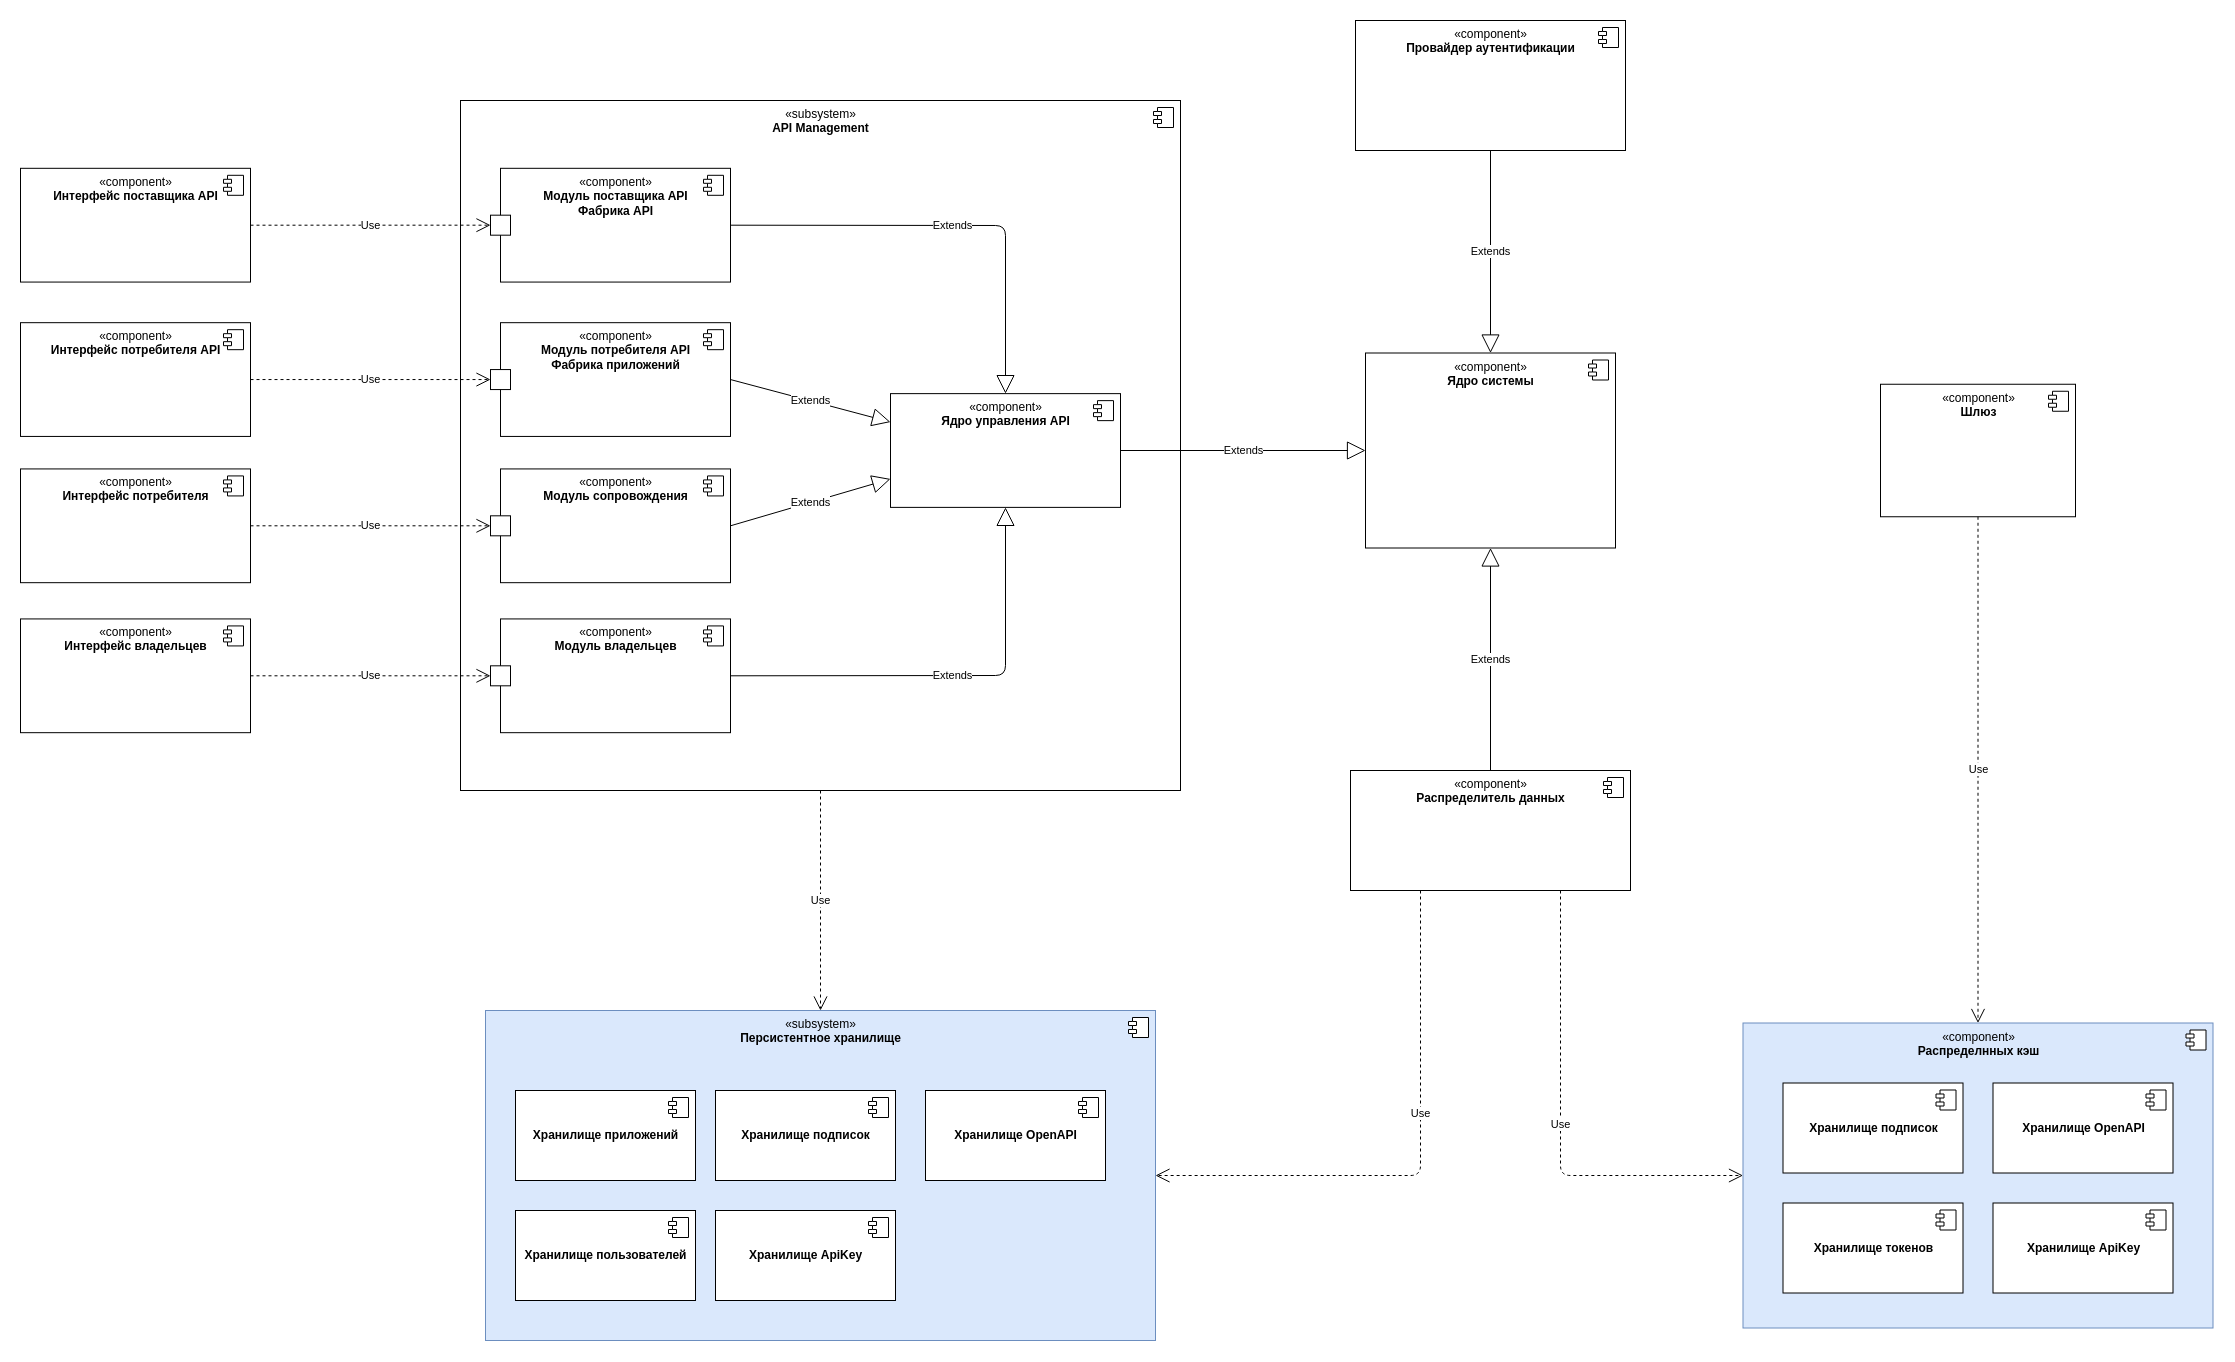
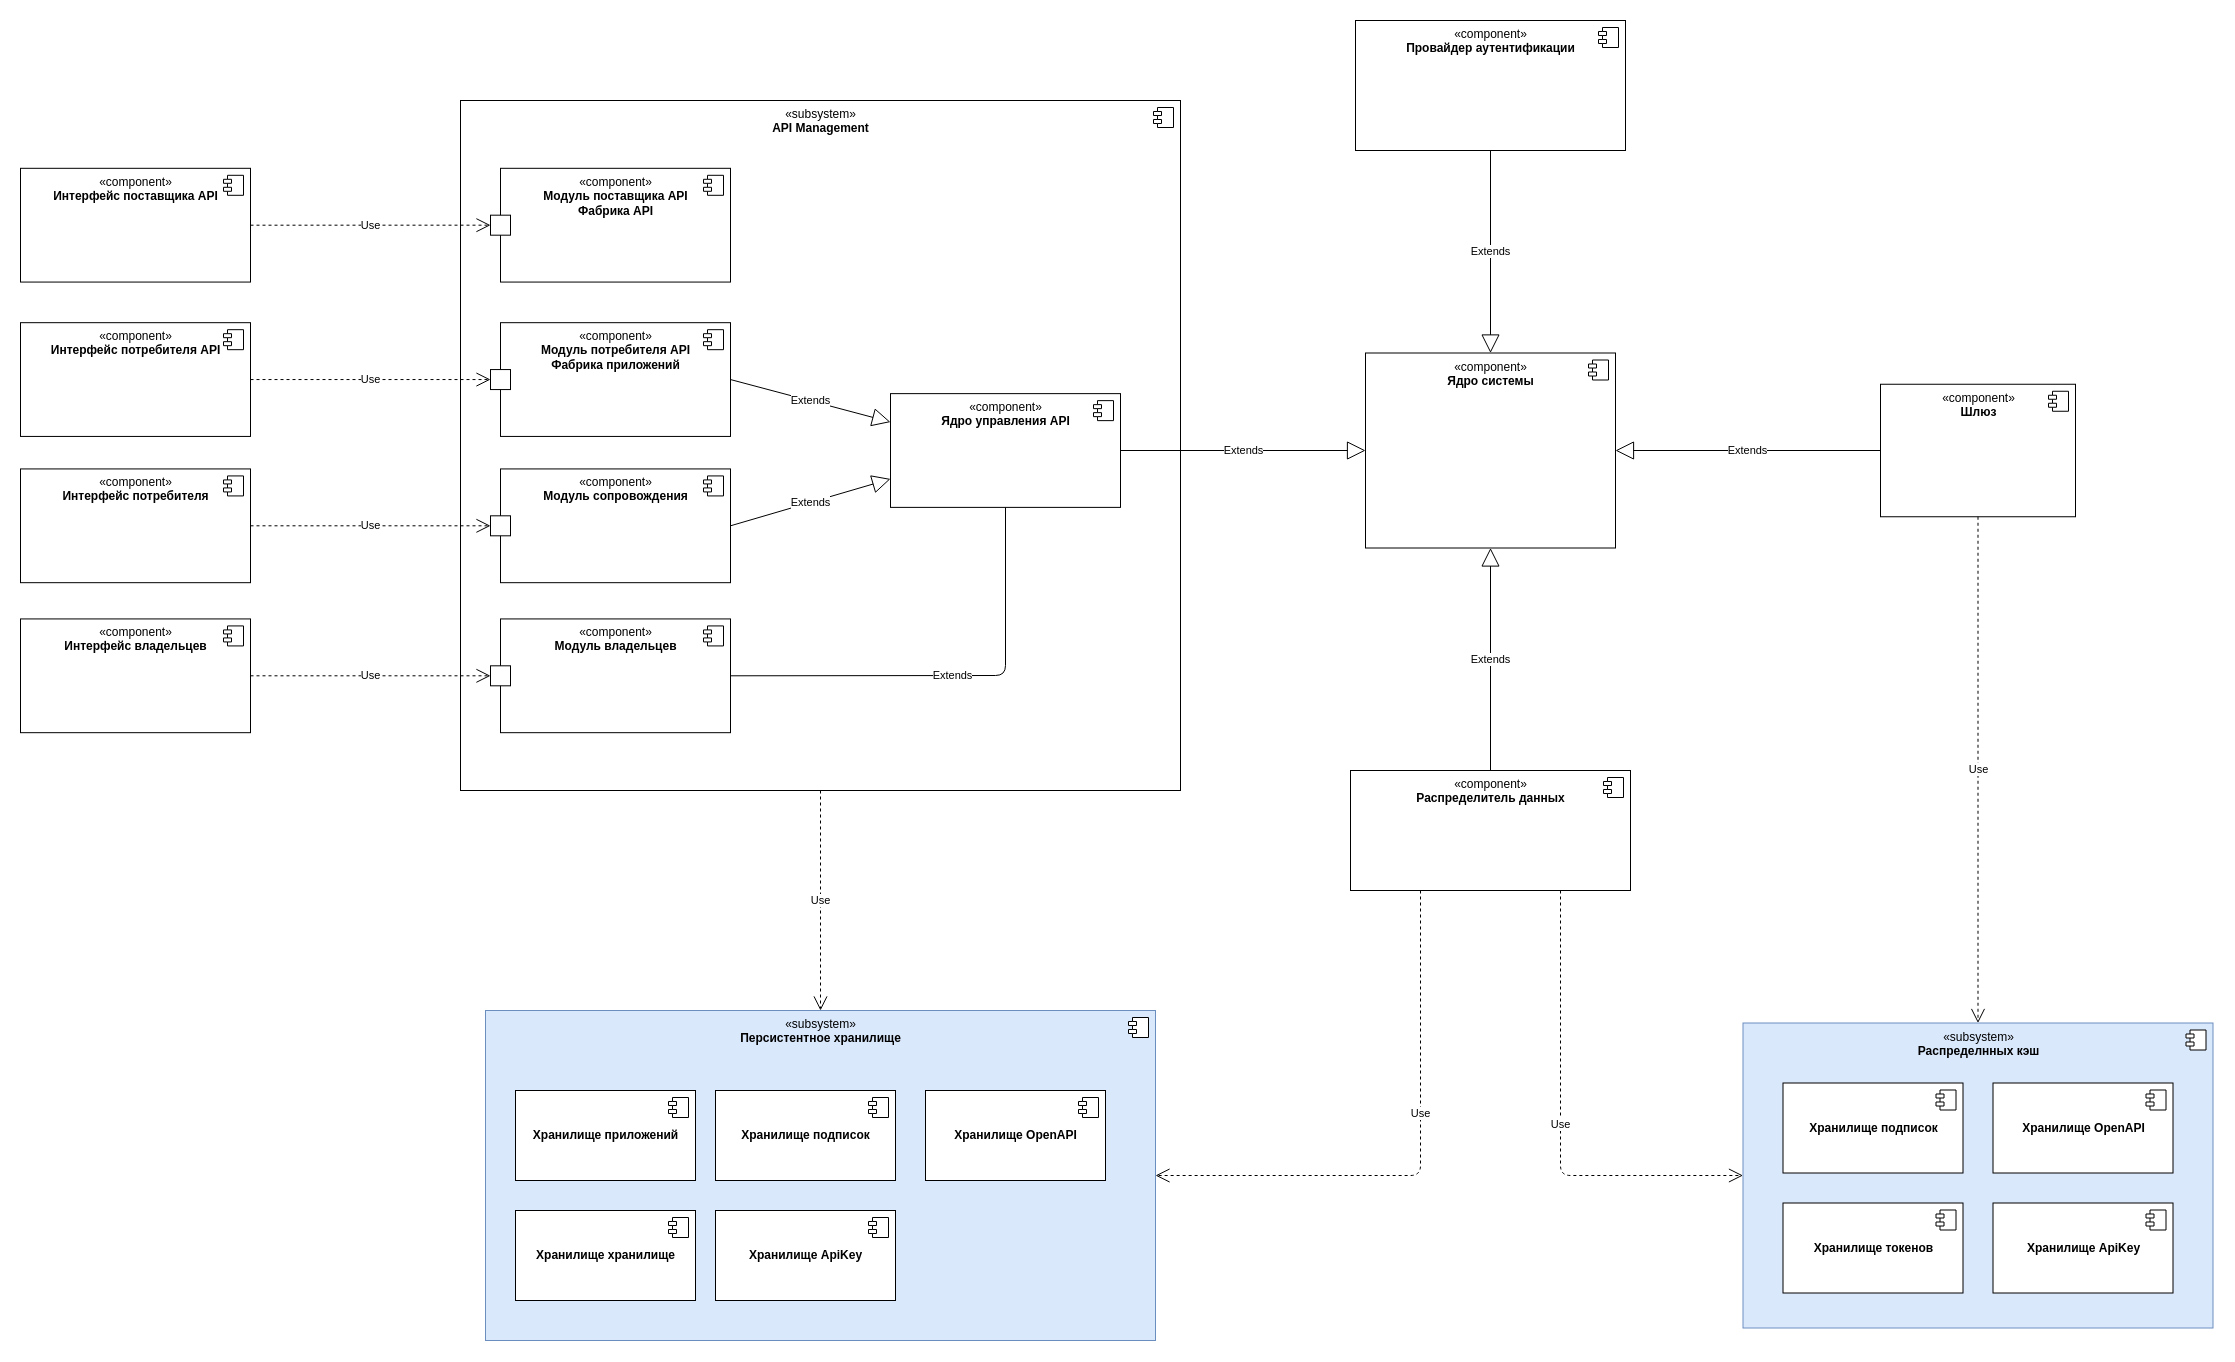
(938, 225) -> none
none -> (1757, 451)
(1006, 527) -> (1006, 517)
(1979, 1045) -> (1979, 1045)
(606, 1256) -> (606, 1256)
